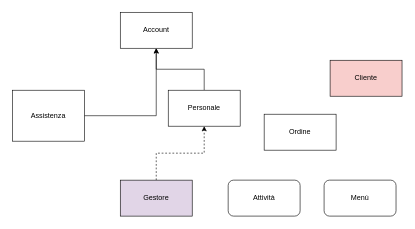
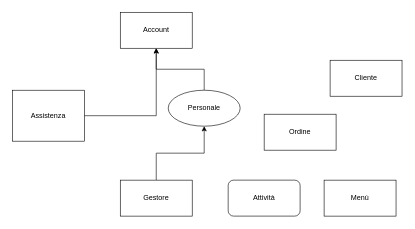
(366, 78) -> (366, 78)
(204, 108) -> (204, 108)
(178, 153) -> (178, 153)
(156, 198) -> (156, 198)
(360, 198) -> (360, 198)
